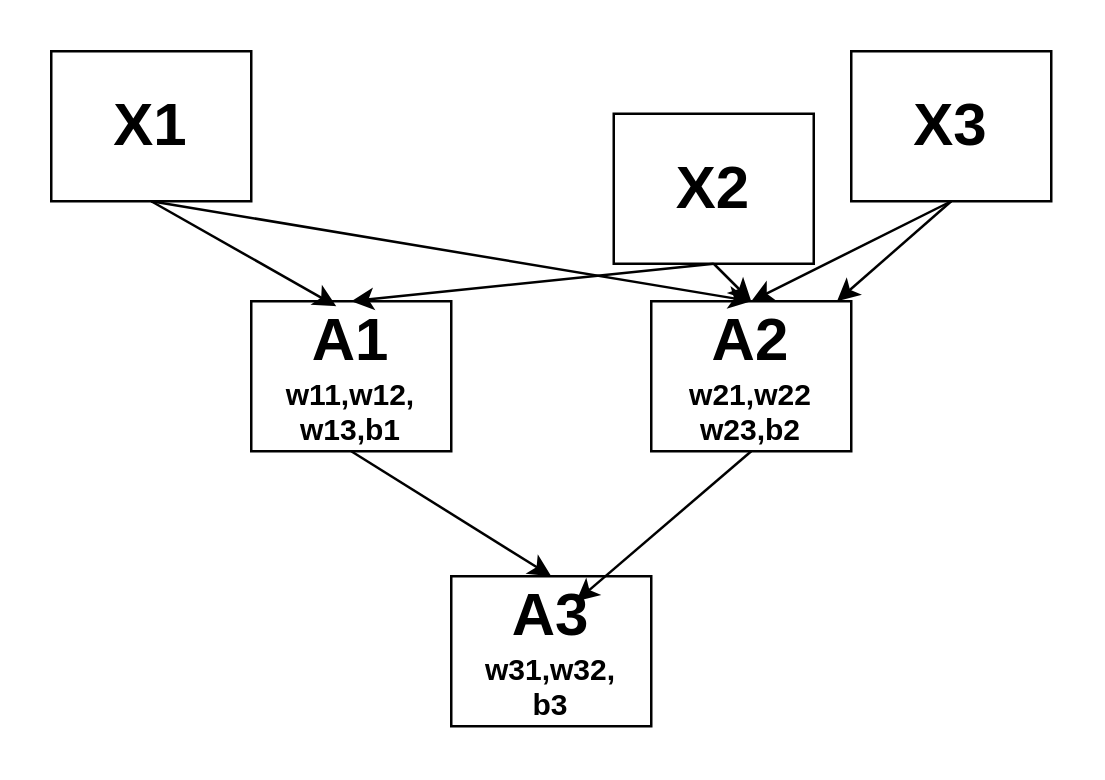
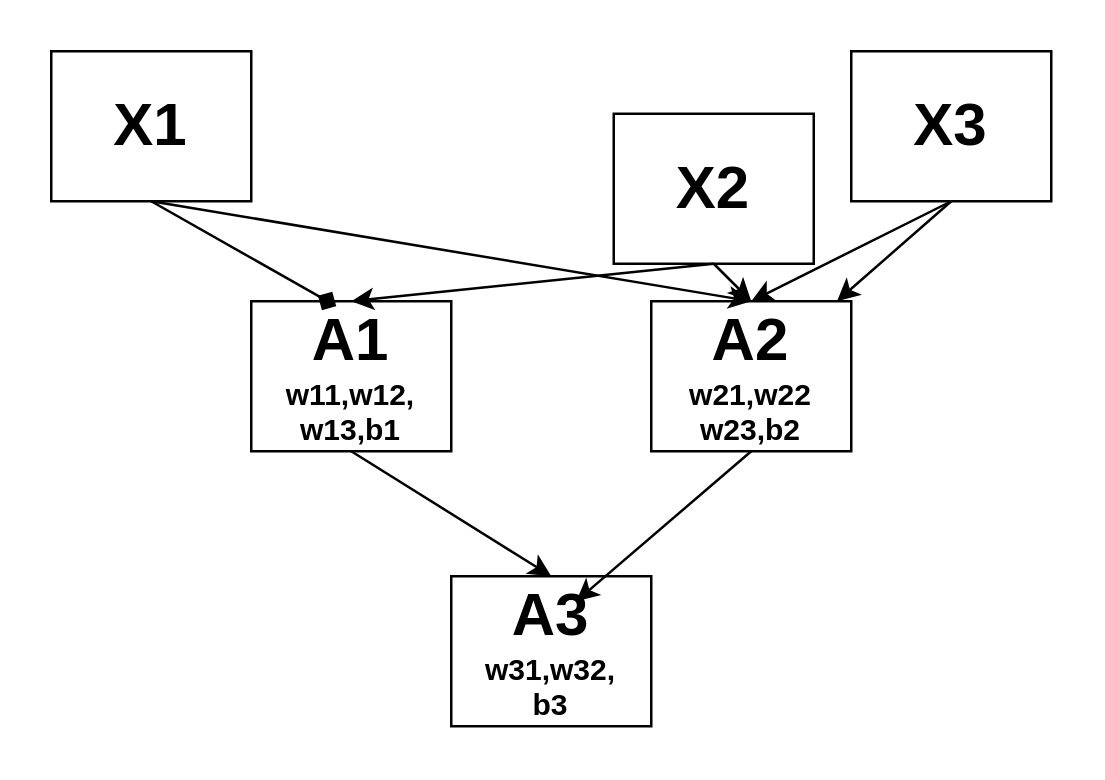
(319, 296) -> (319, 296)
